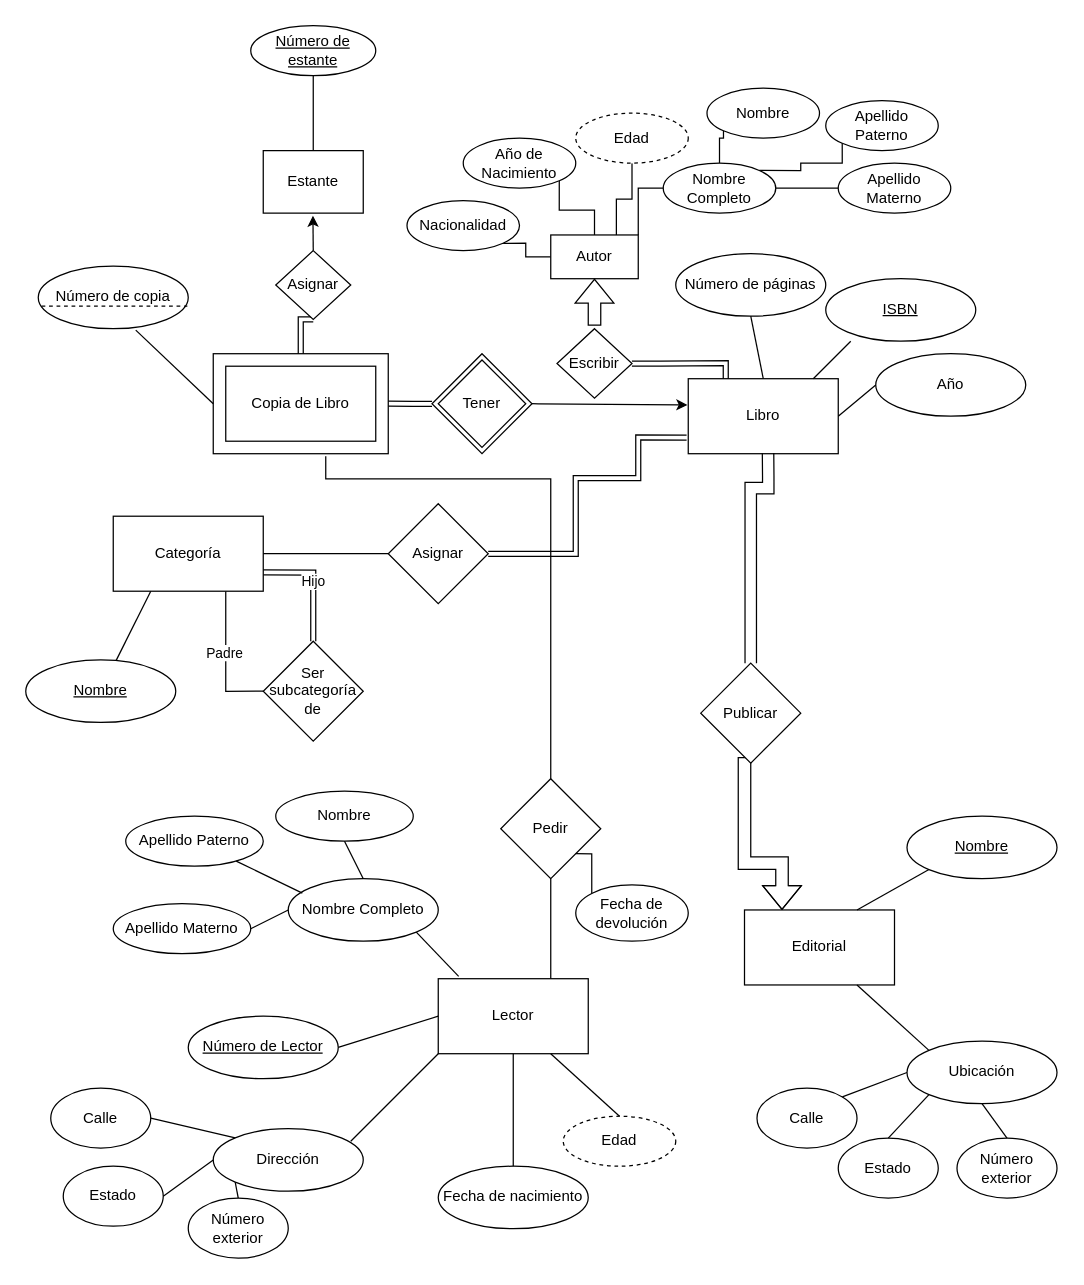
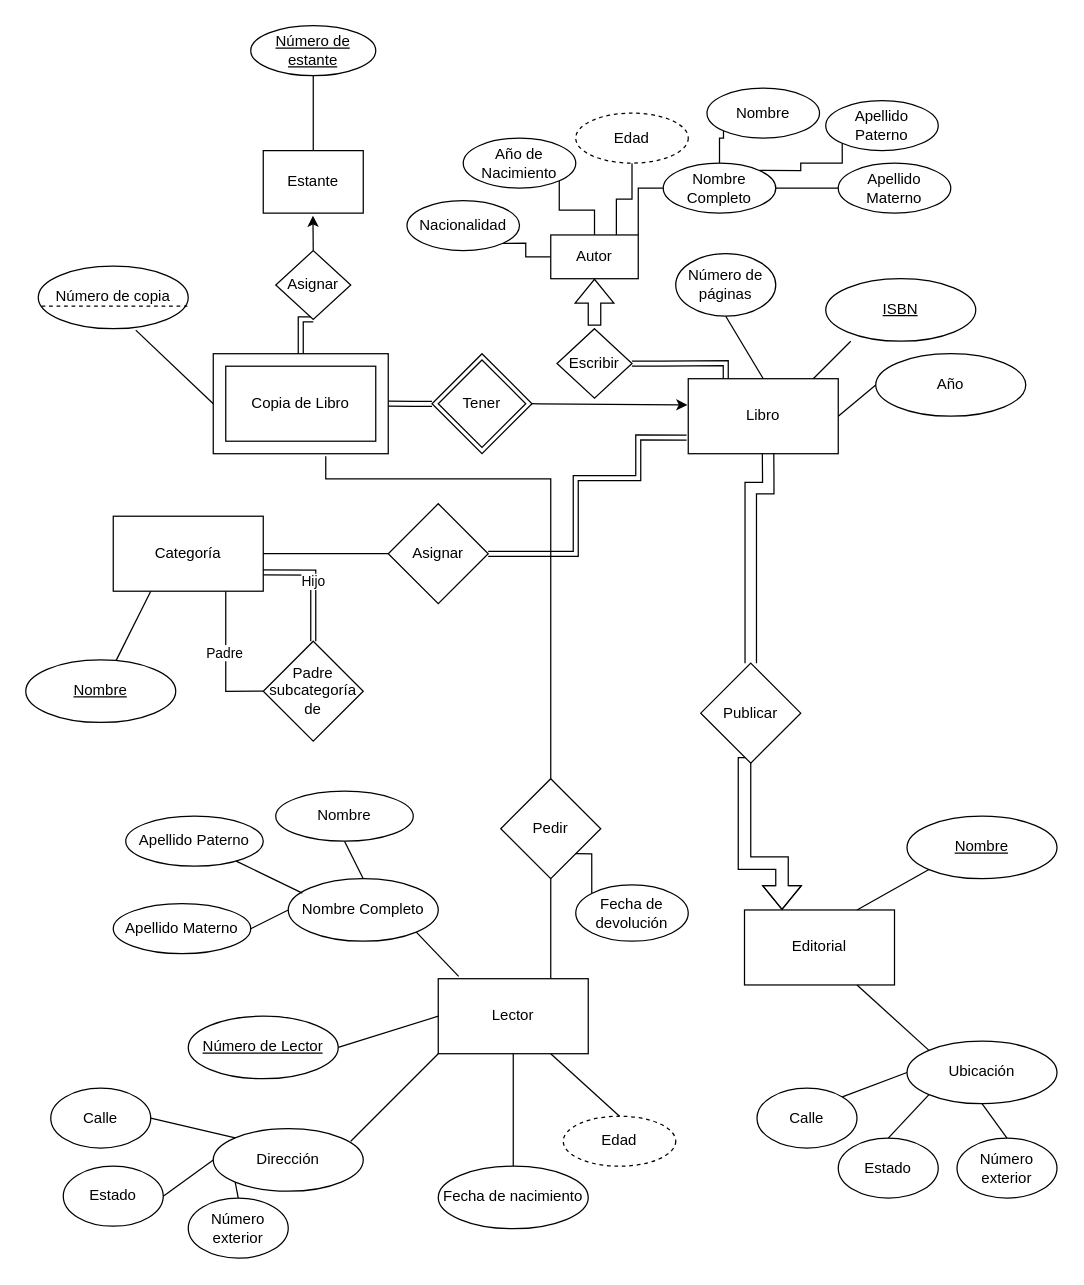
(751, 285) -> (726, 285)
(313, 691) -> (313, 691)
